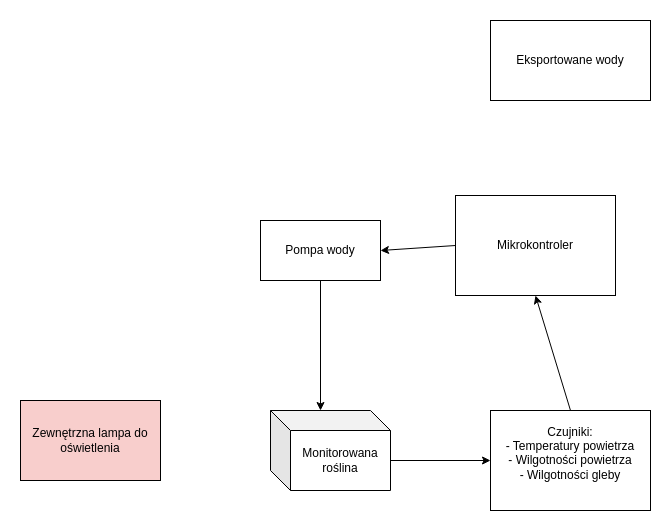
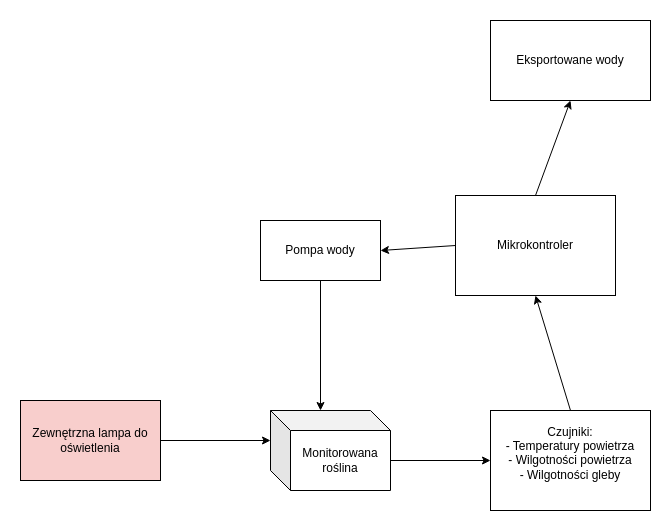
none -> (552, 151)
none -> (212, 441)
